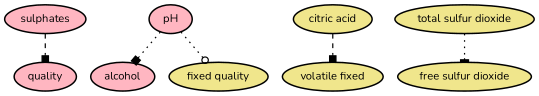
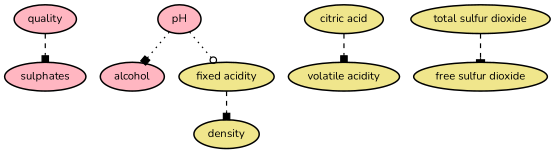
(45, 44) -> (45, 44)
(465, 46) -> (481, 46)
(219, 77) -> (227, 77)
(333, 77) -> (344, 77)
none -> (227, 134)
